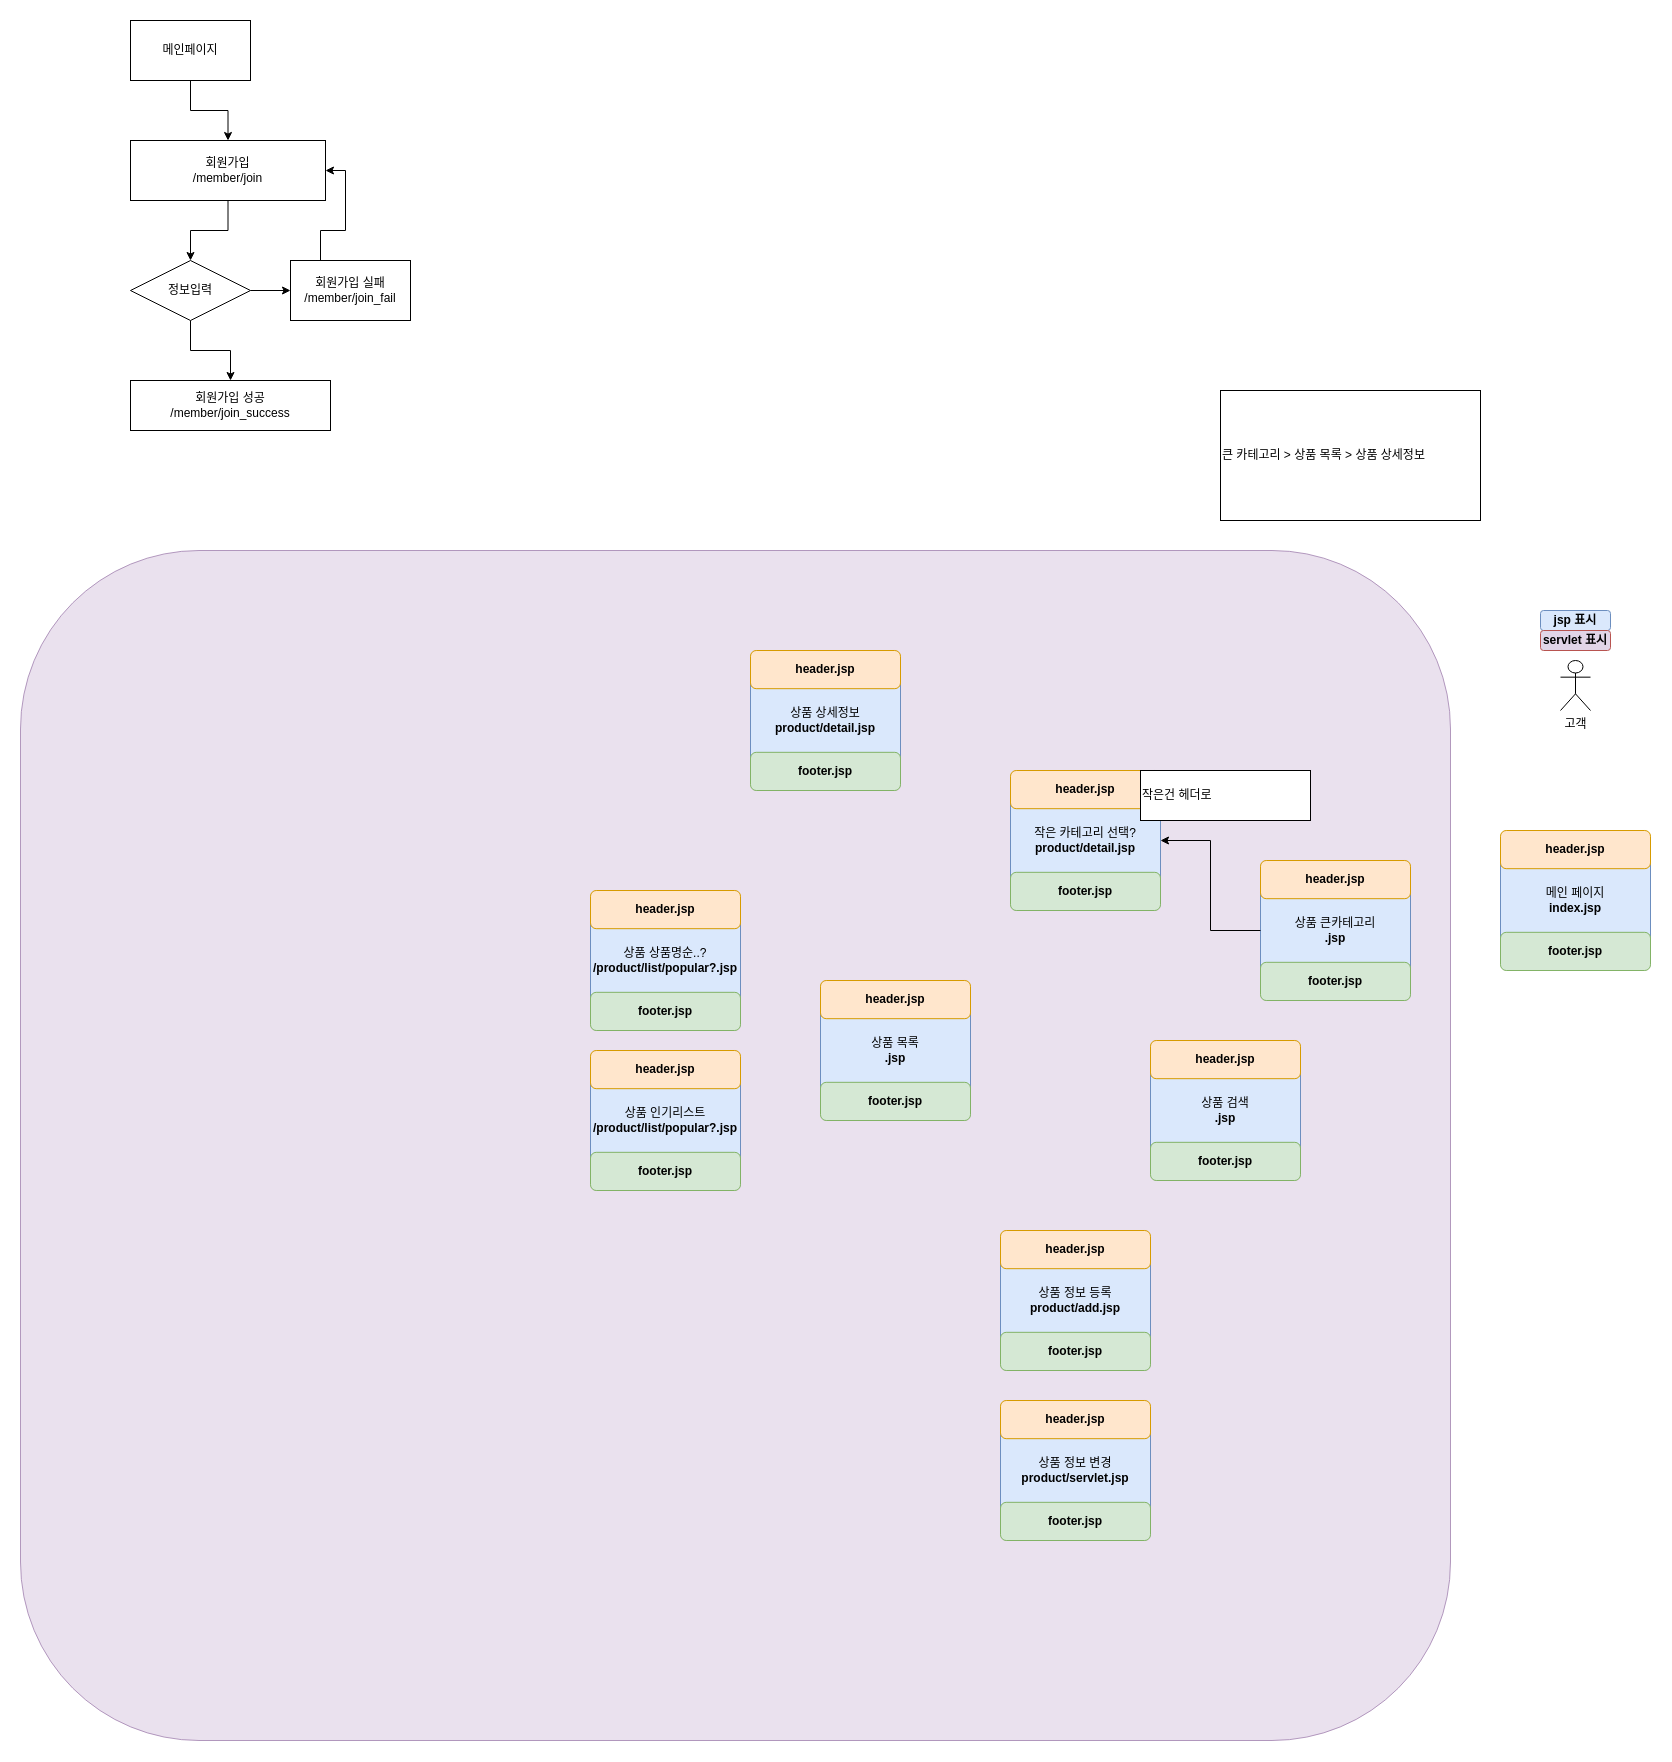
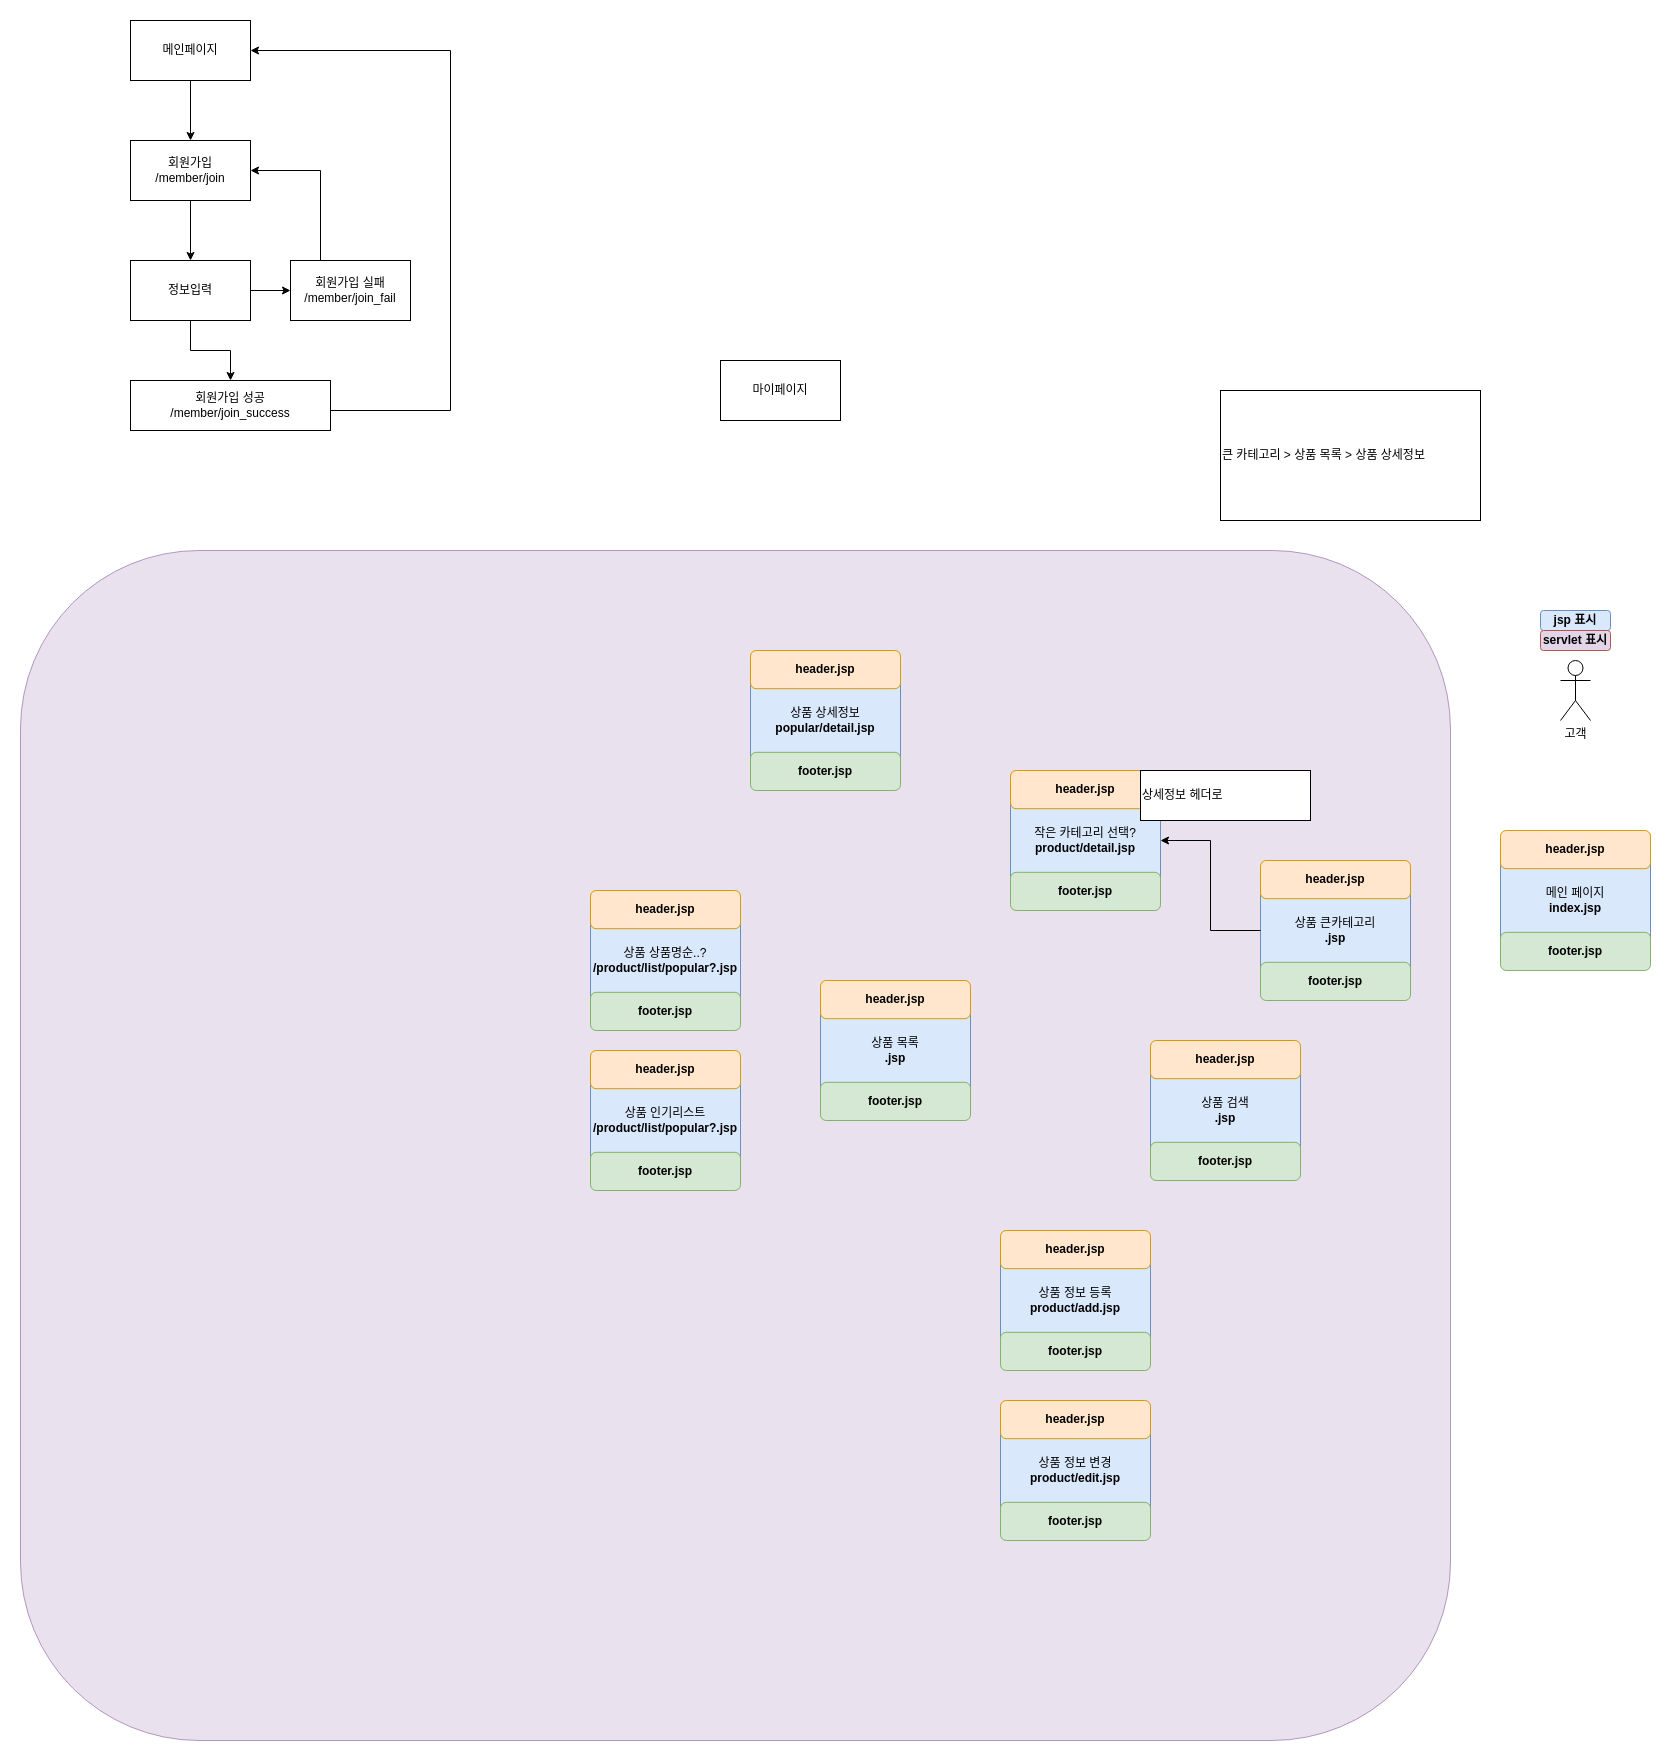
(228, 171) -> (191, 171)
none -> (451, 195)
(191, 291) -> (191, 291)
none -> (781, 391)
(1576, 686) -> (1576, 691)
(826, 721) -> (826, 721)
(1180, 796) -> (1186, 796)
(1076, 1471) -> (1076, 1471)
